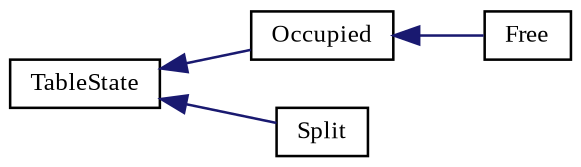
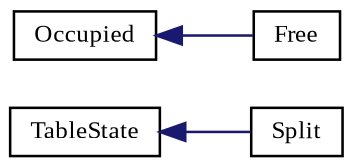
(218, 57) -> none
